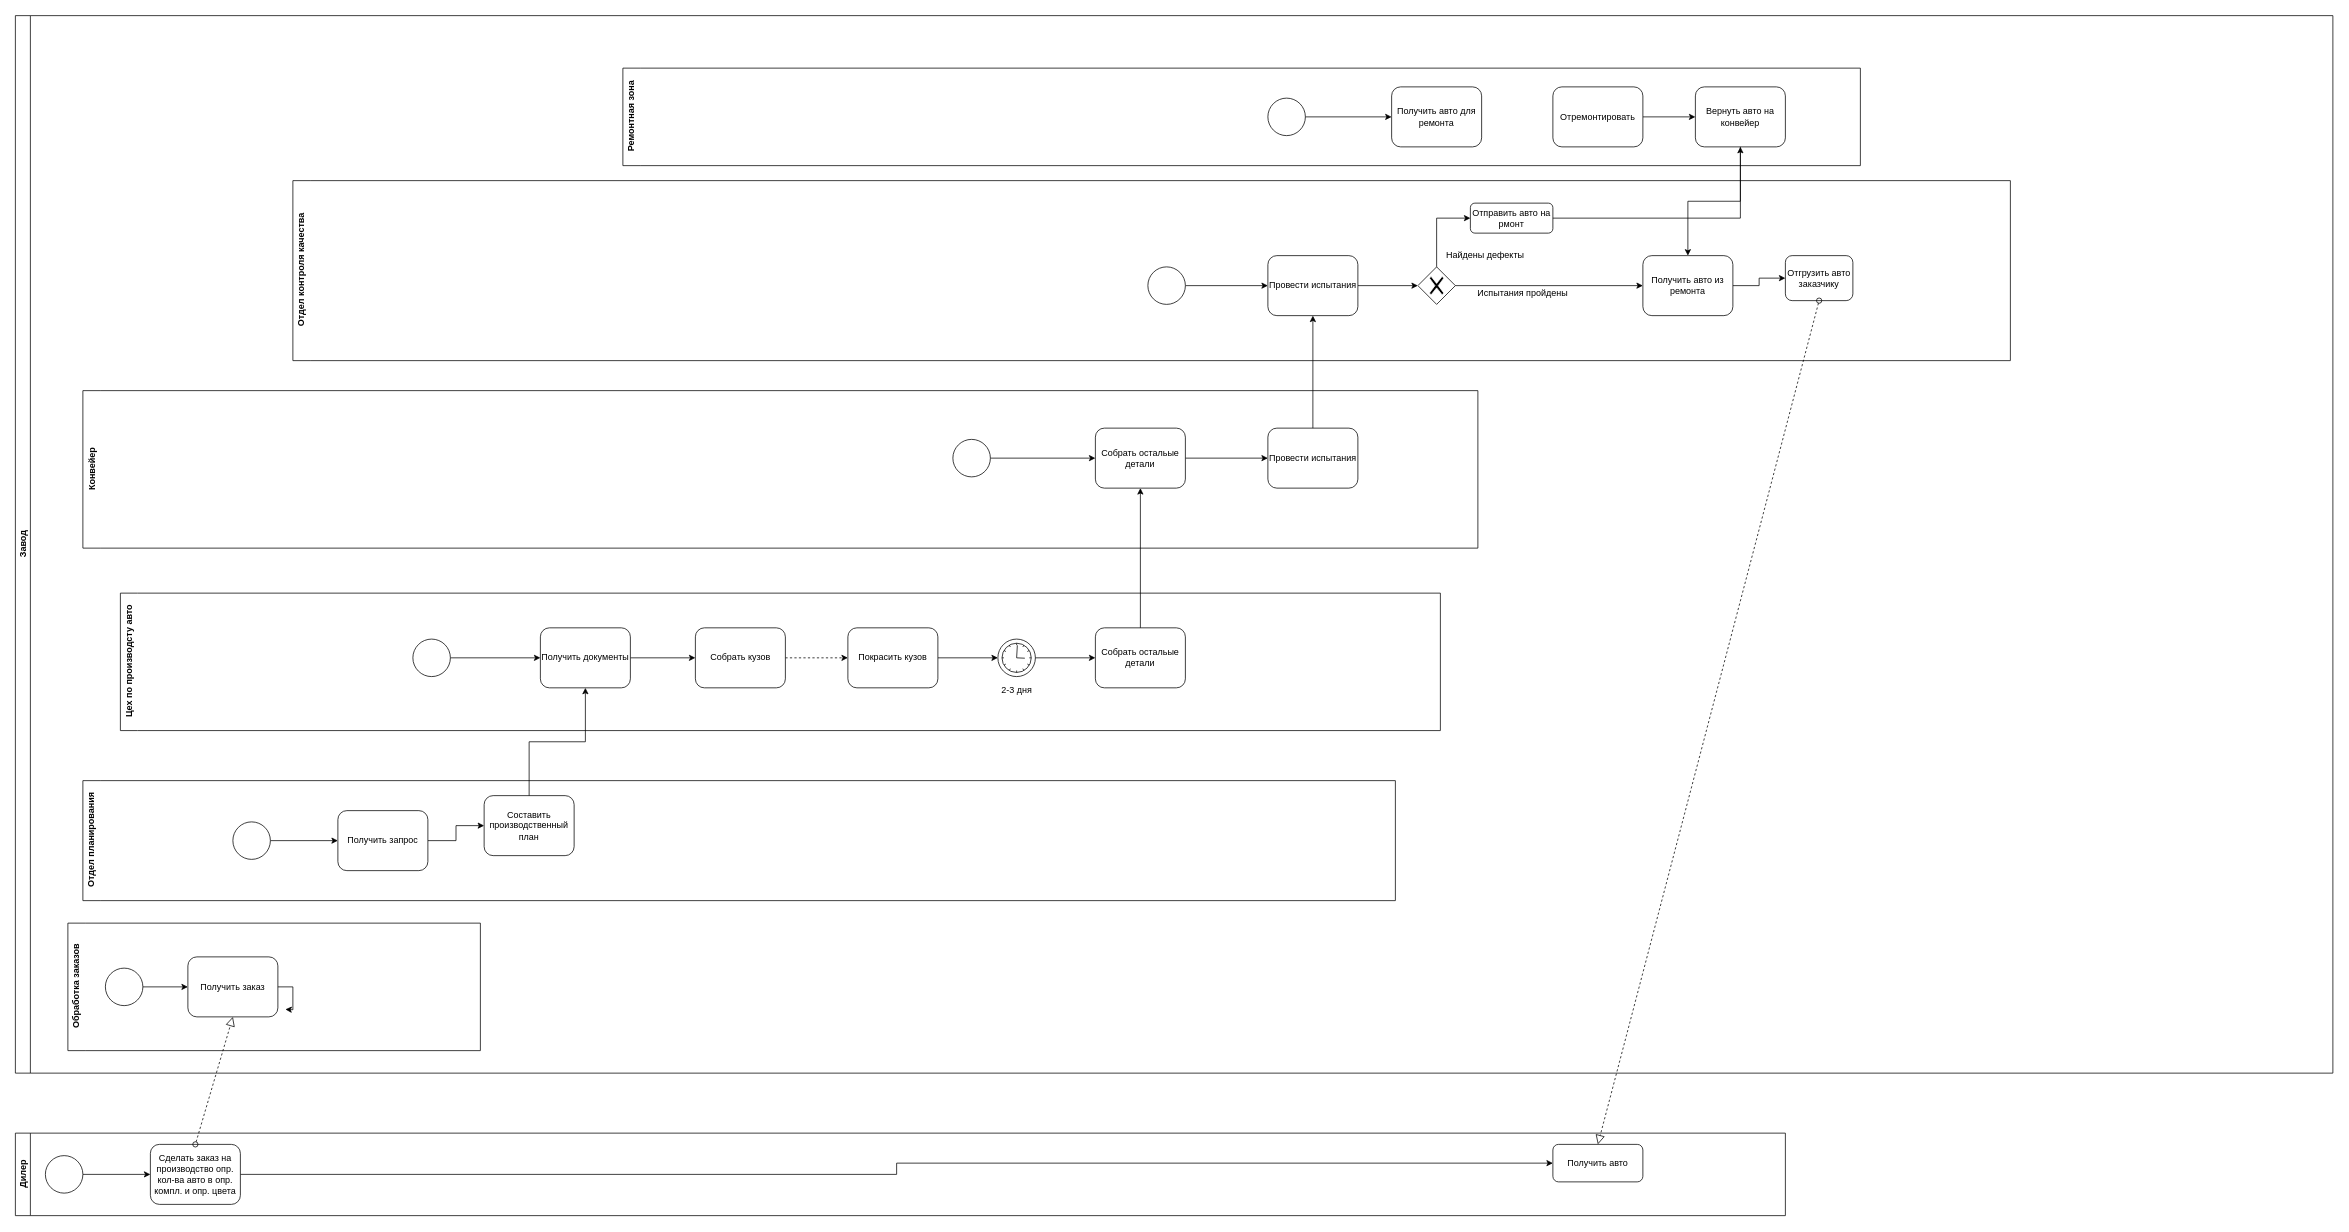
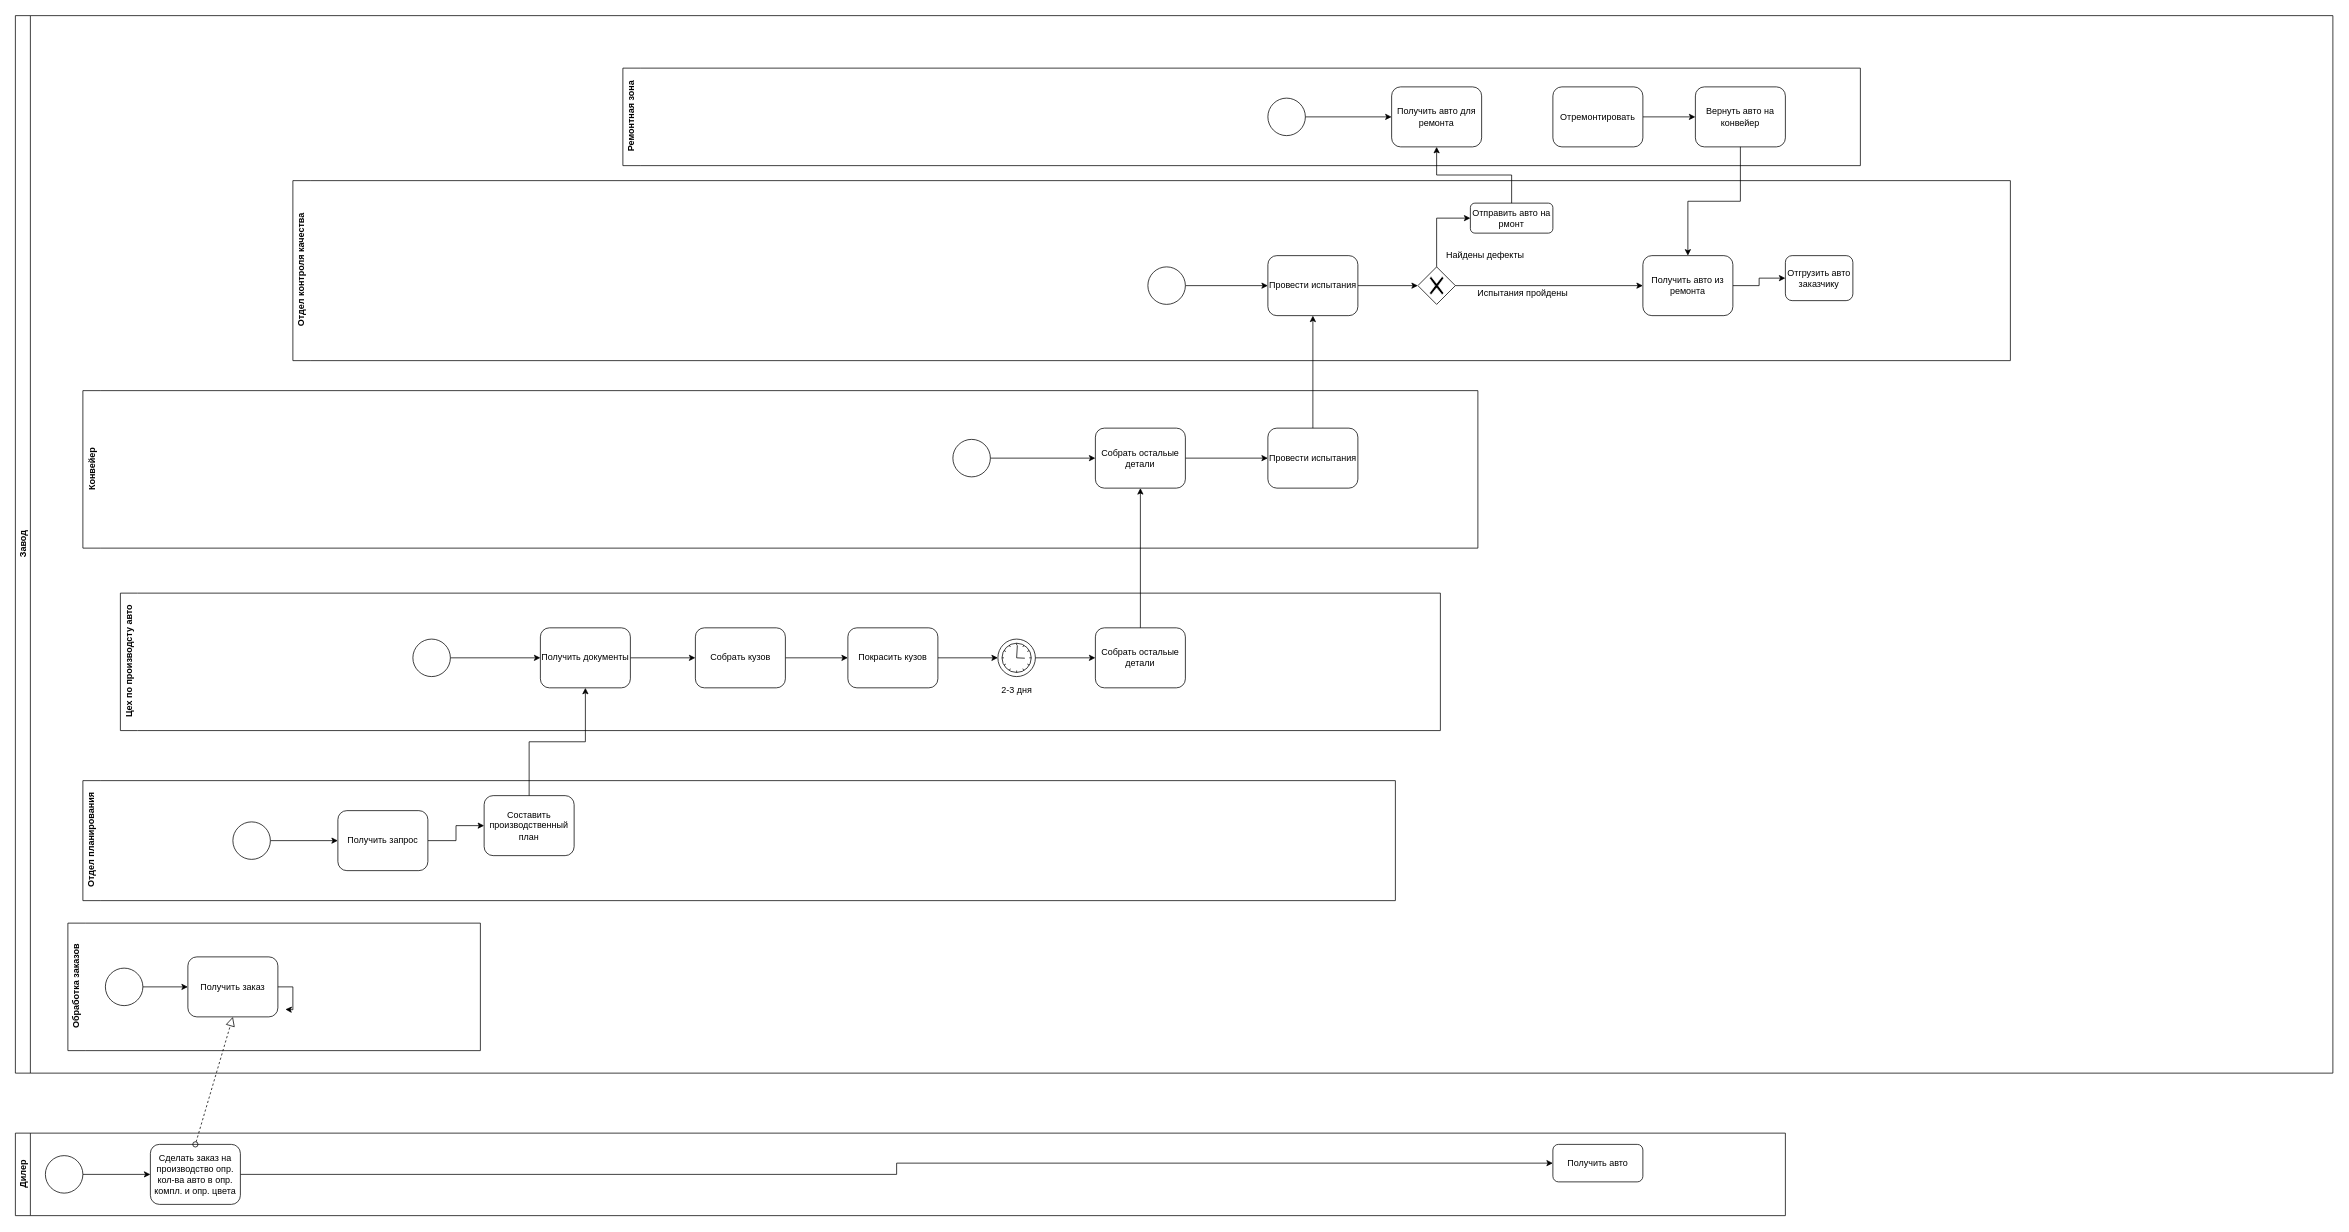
(1654, 218) -> (1512, 188)
(815, 658) -> (815, 658)
(1709, 719) -> none
